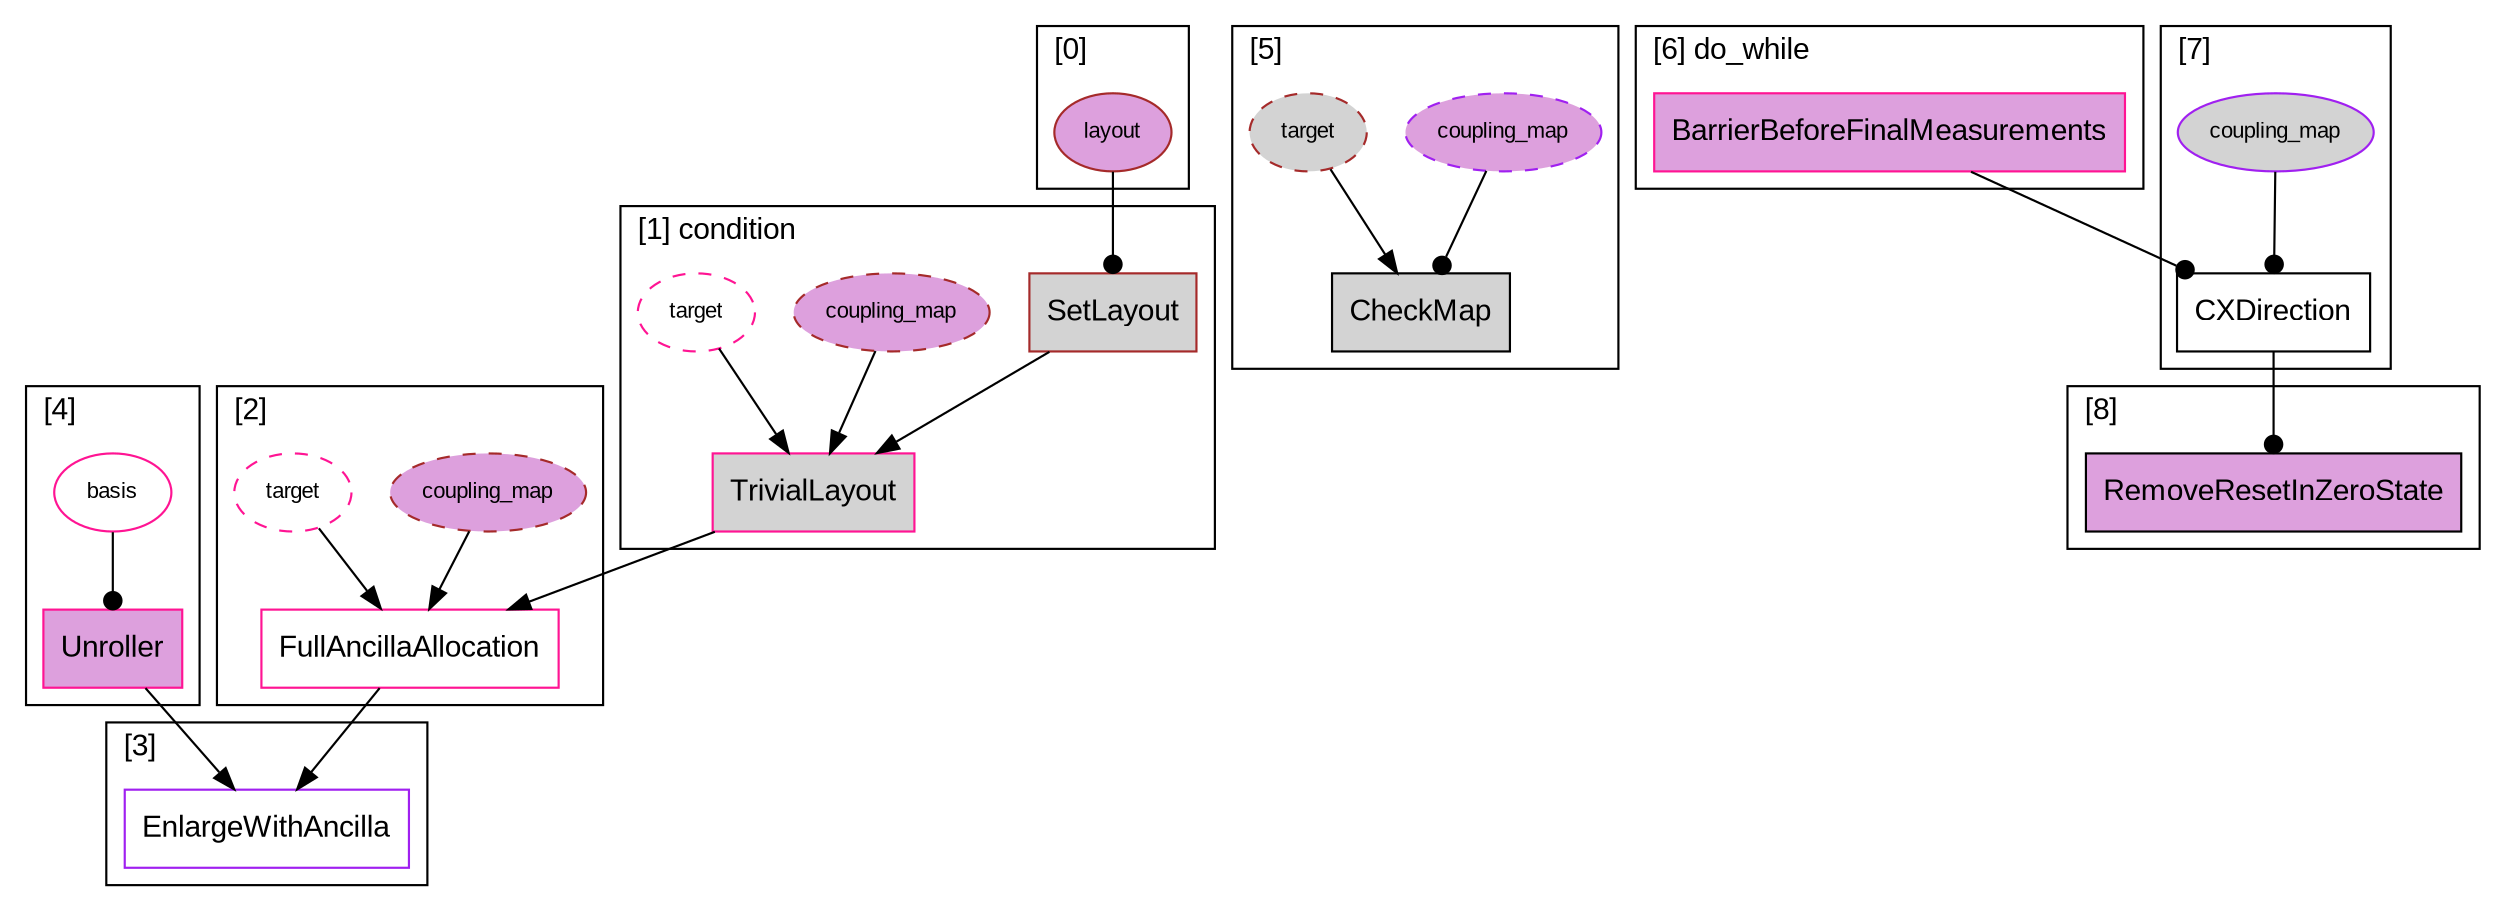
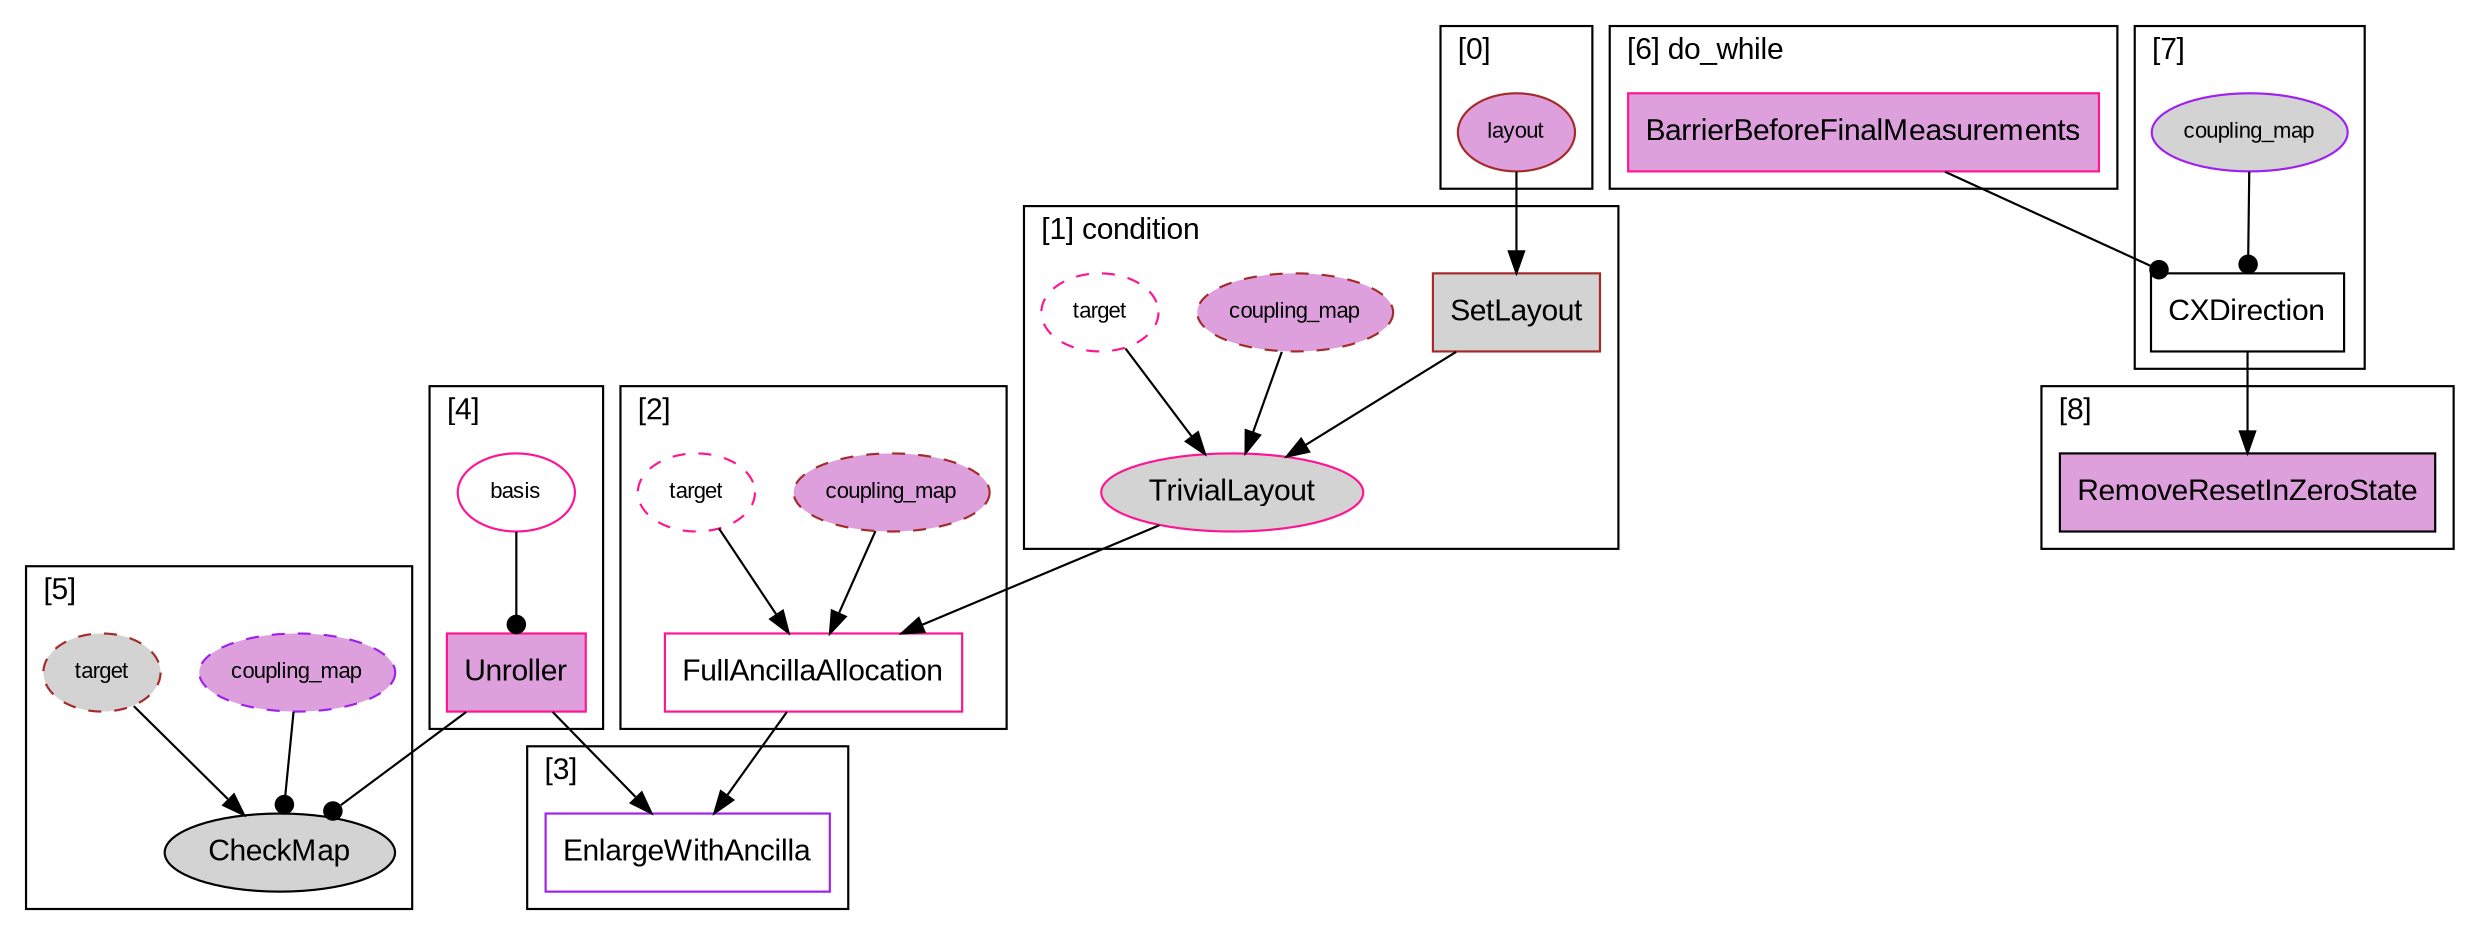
(1113, 220) -> (1516, 219)
(1421, 312) -> (280, 853)
(2274, 400) -> (2248, 400)
(814, 492) -> (1232, 492)
none -> (397, 763)
